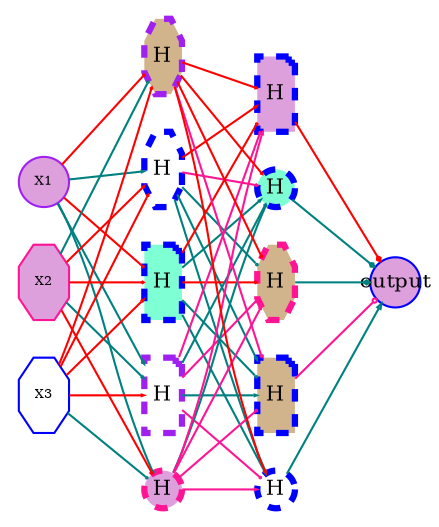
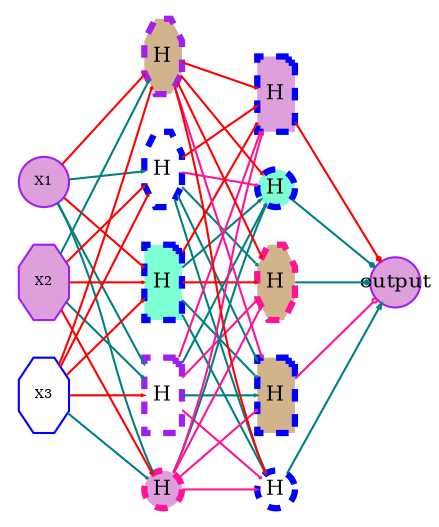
(44, 282) -> (44, 282)
(395, 282) -> (395, 282)
